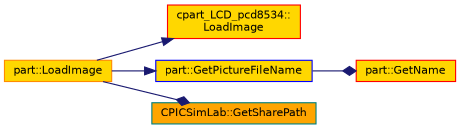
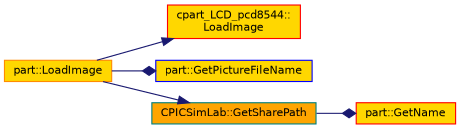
(234, 22) -> (234, 22)
(128, 71) -> (127, 71)
(328, 71) -> (329, 113)
(140, 91) -> (141, 91)
